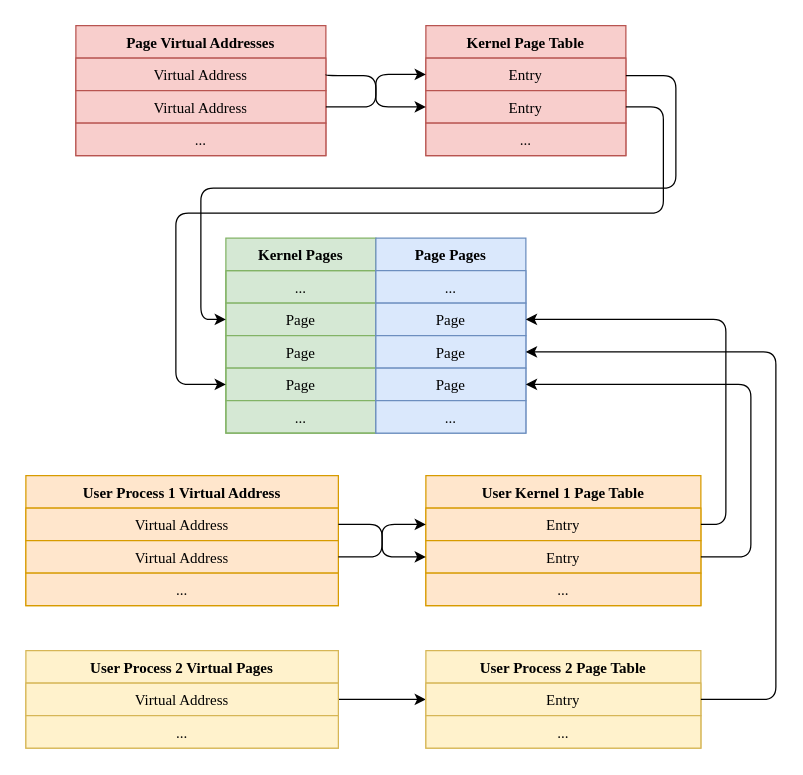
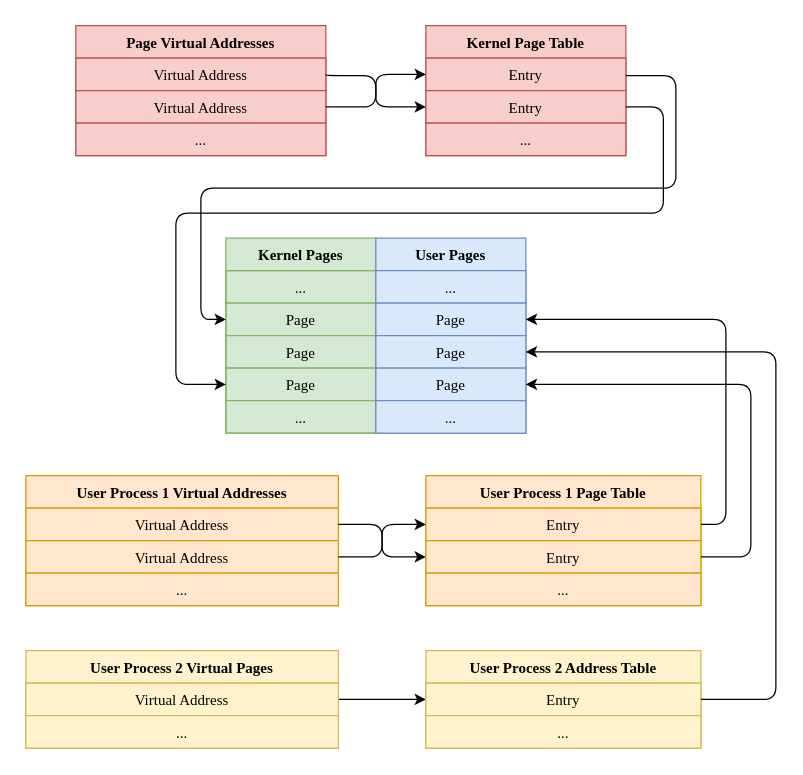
(451, 256) -> (451, 256)
(182, 493) -> (182, 493)
(563, 493) -> (563, 493)
(563, 668) -> (563, 668)
